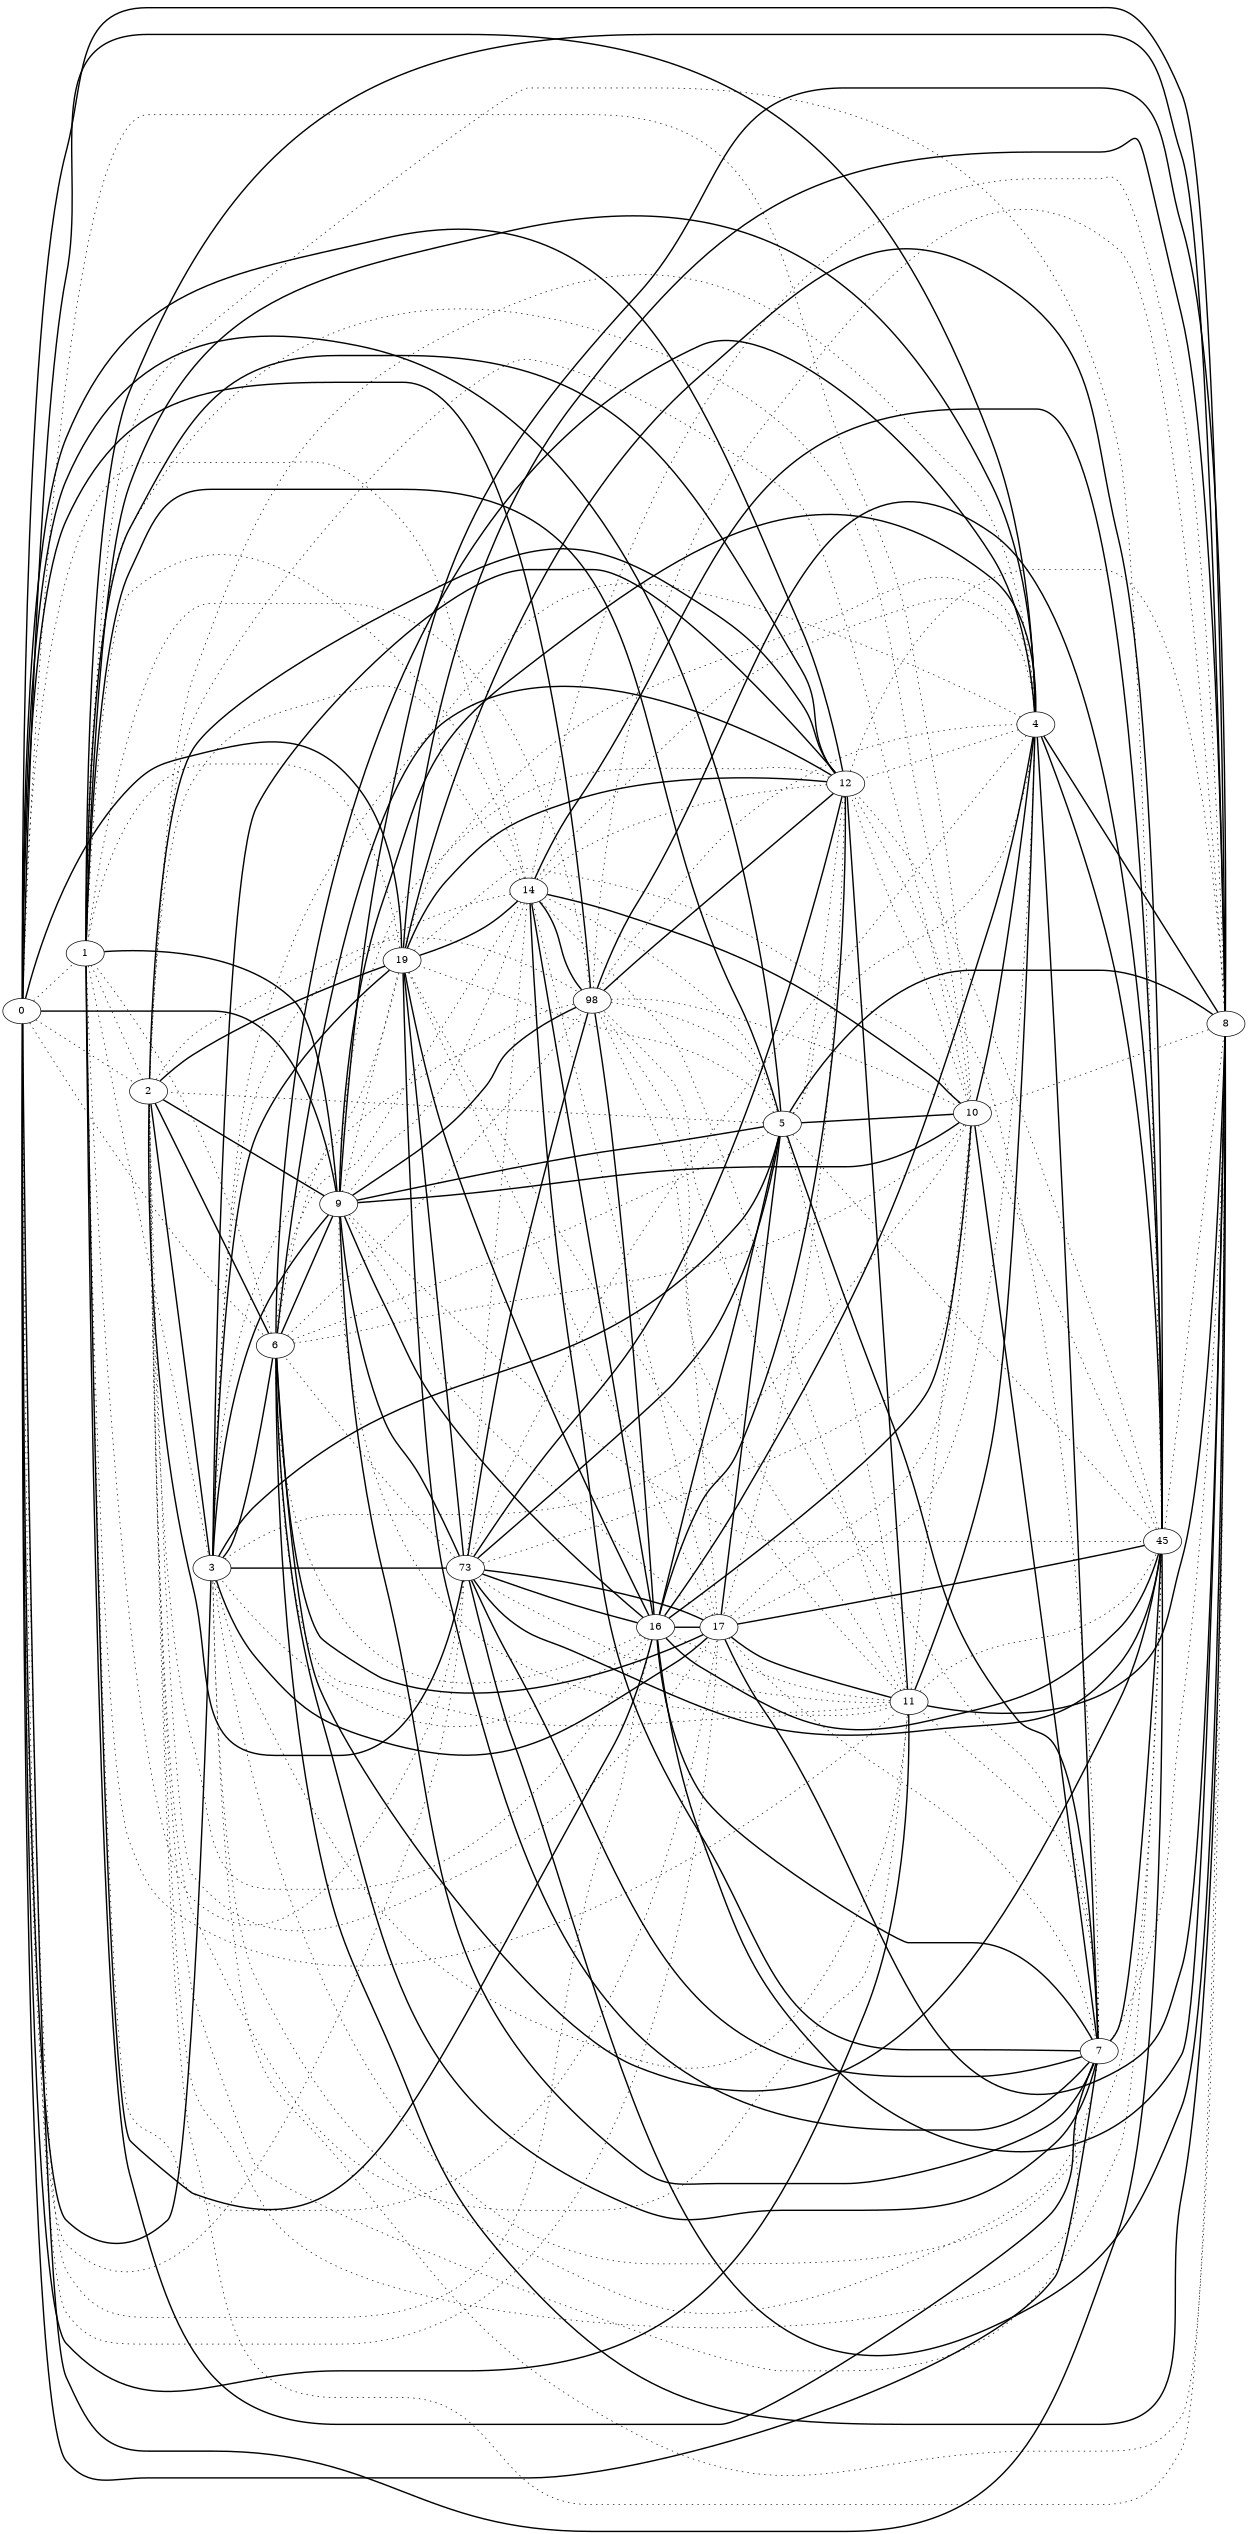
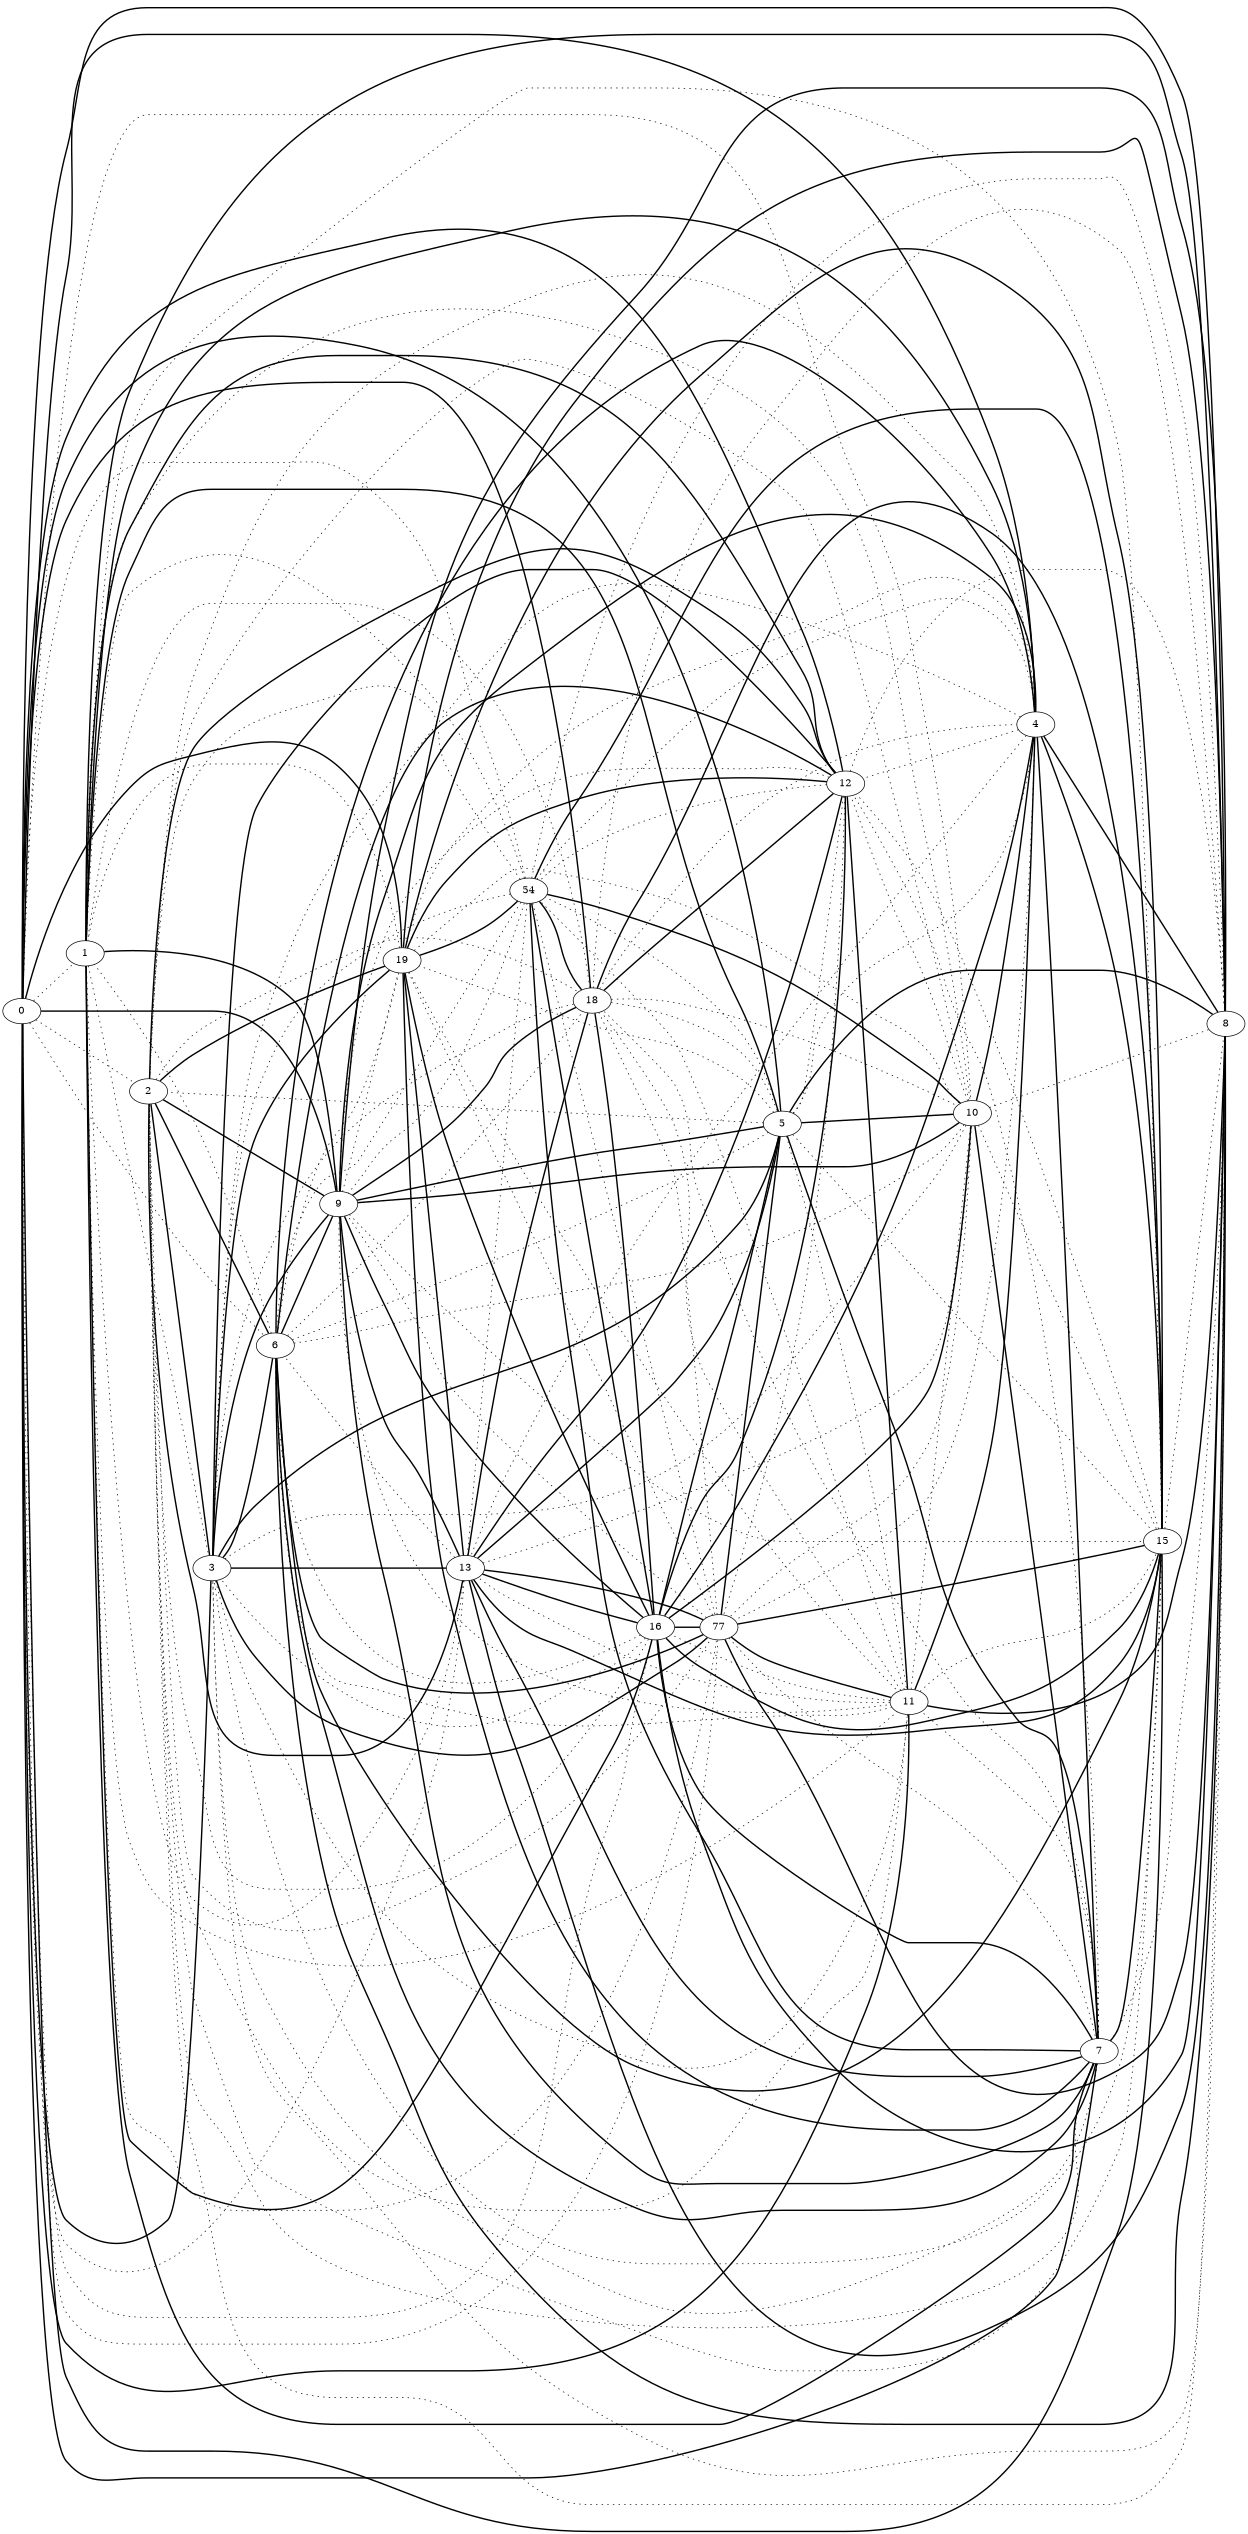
(529, 891) -> (529, 891)
(592, 1001) -> (592, 1001)
(117, 1022) -> none
(1163, 1541) -> (1163, 1541)
(465, 1568) -> (465, 1568)
(719, 1627) -> (719, 1627)
